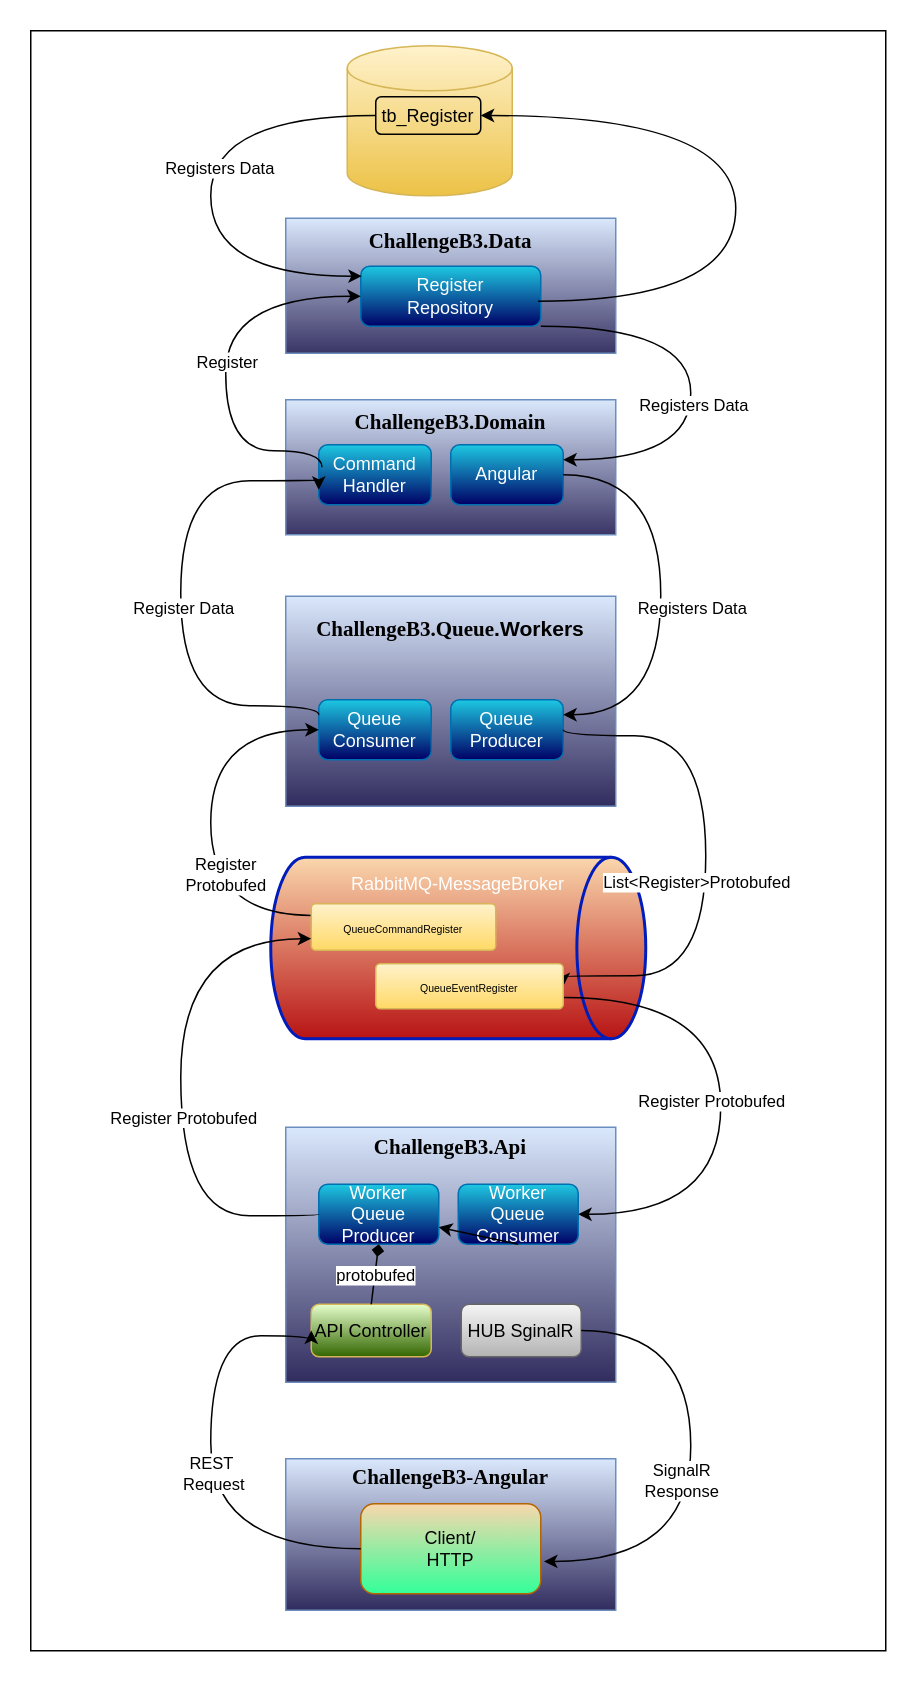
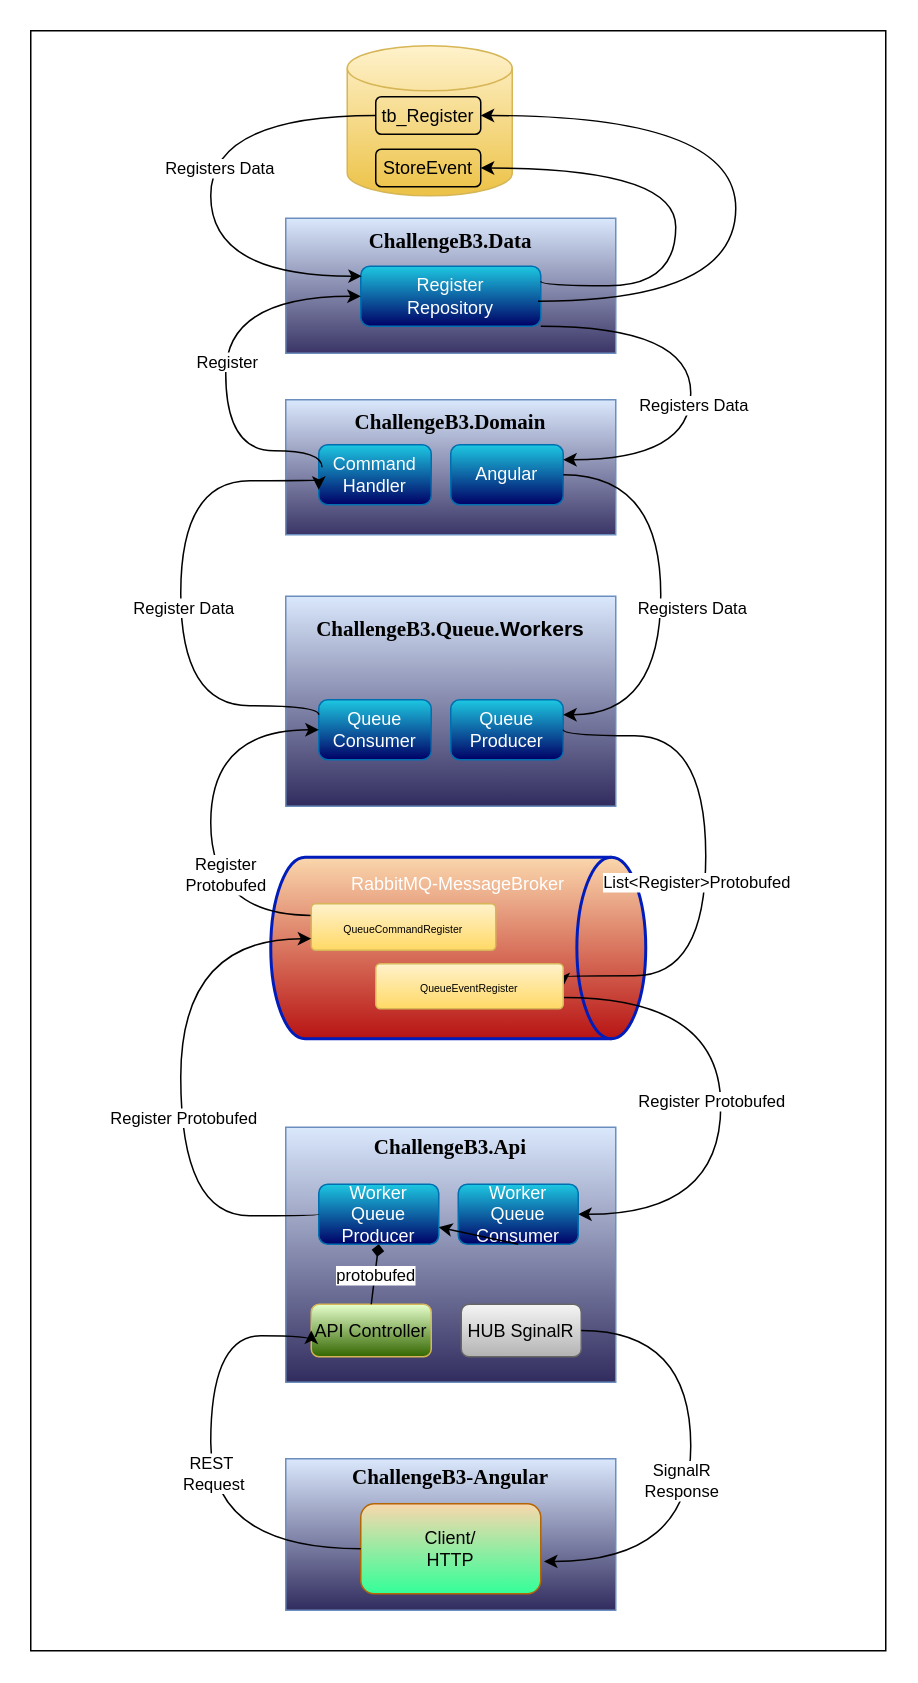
none -> (428, 168)
none -> (669, 207)
